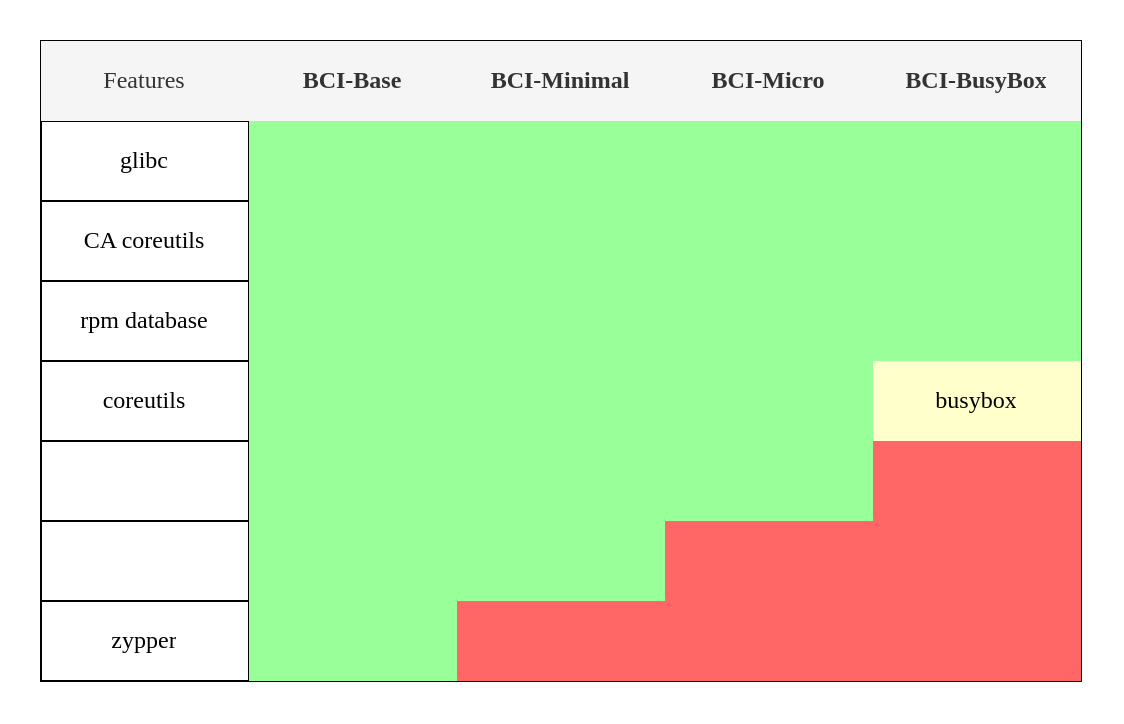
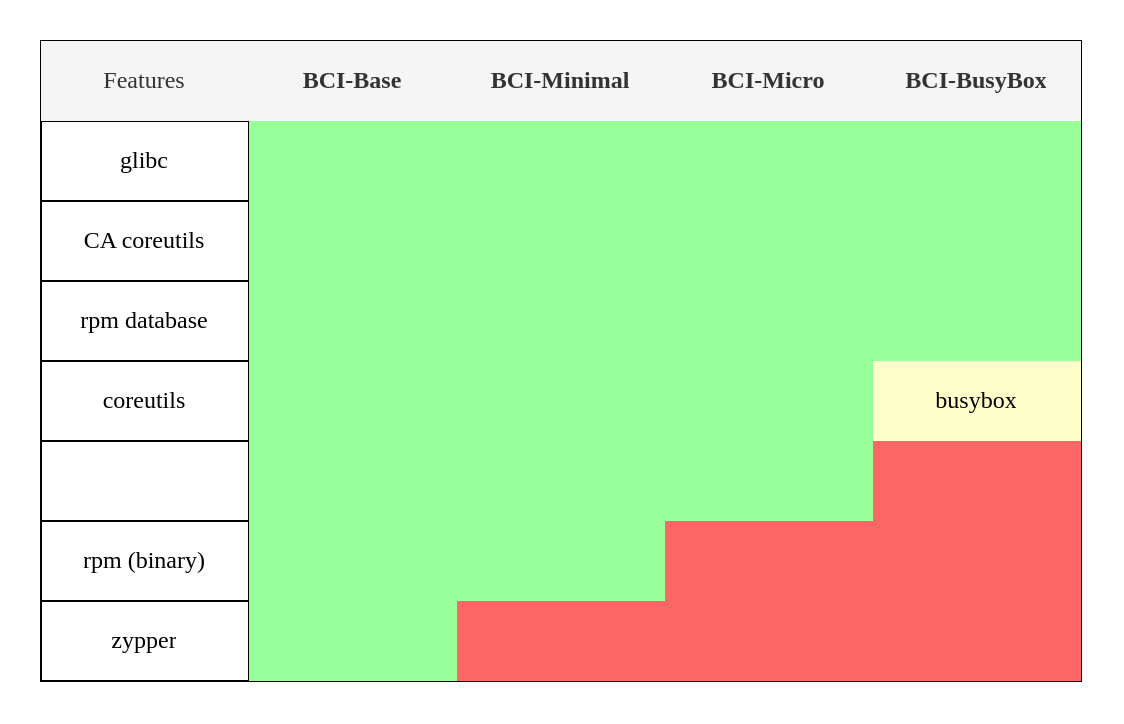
none -> (145, 561)
